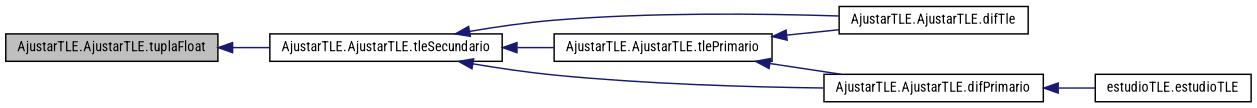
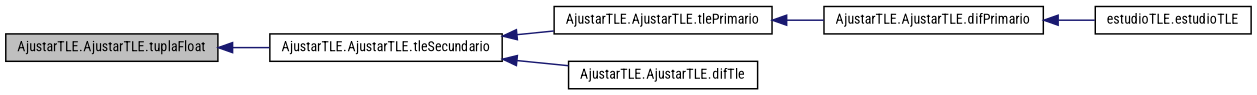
(813, 32) -> none
(648, 82) -> none
